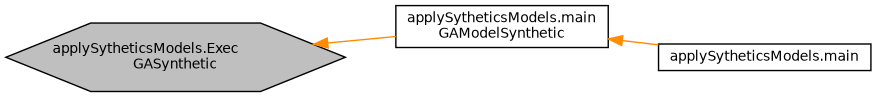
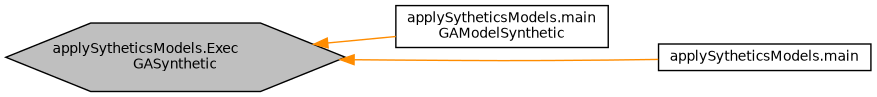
(640, 43) -> (506, 61)
